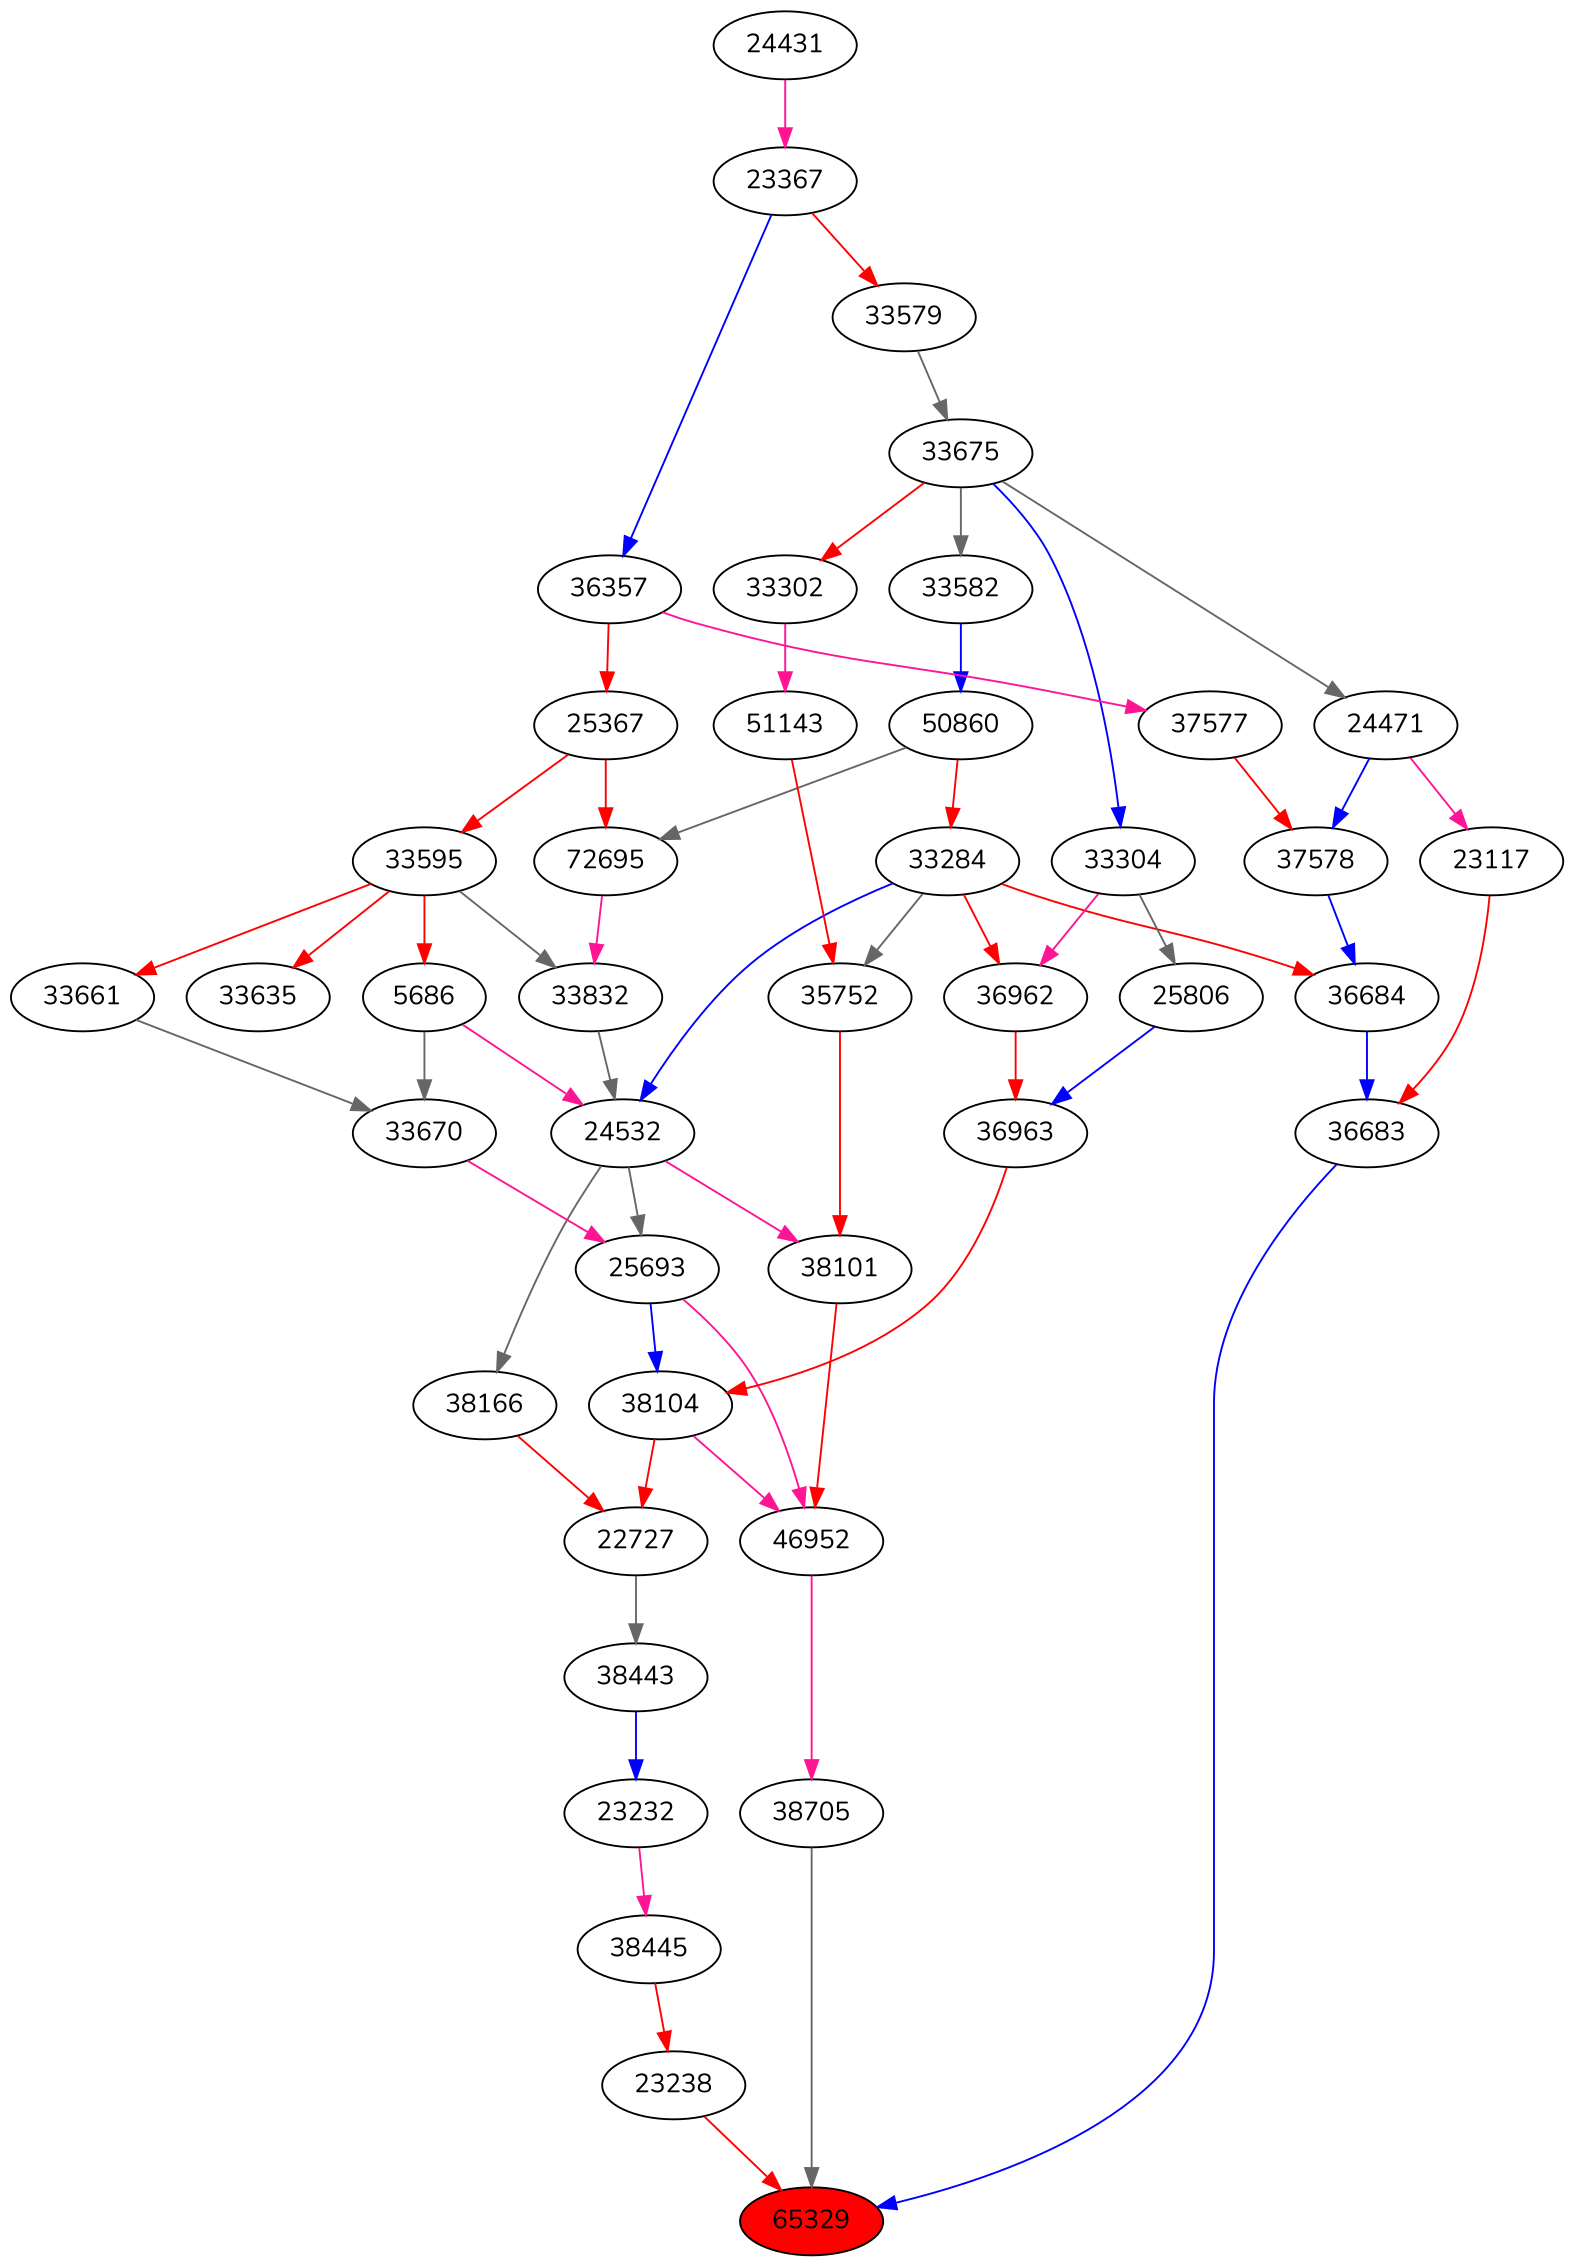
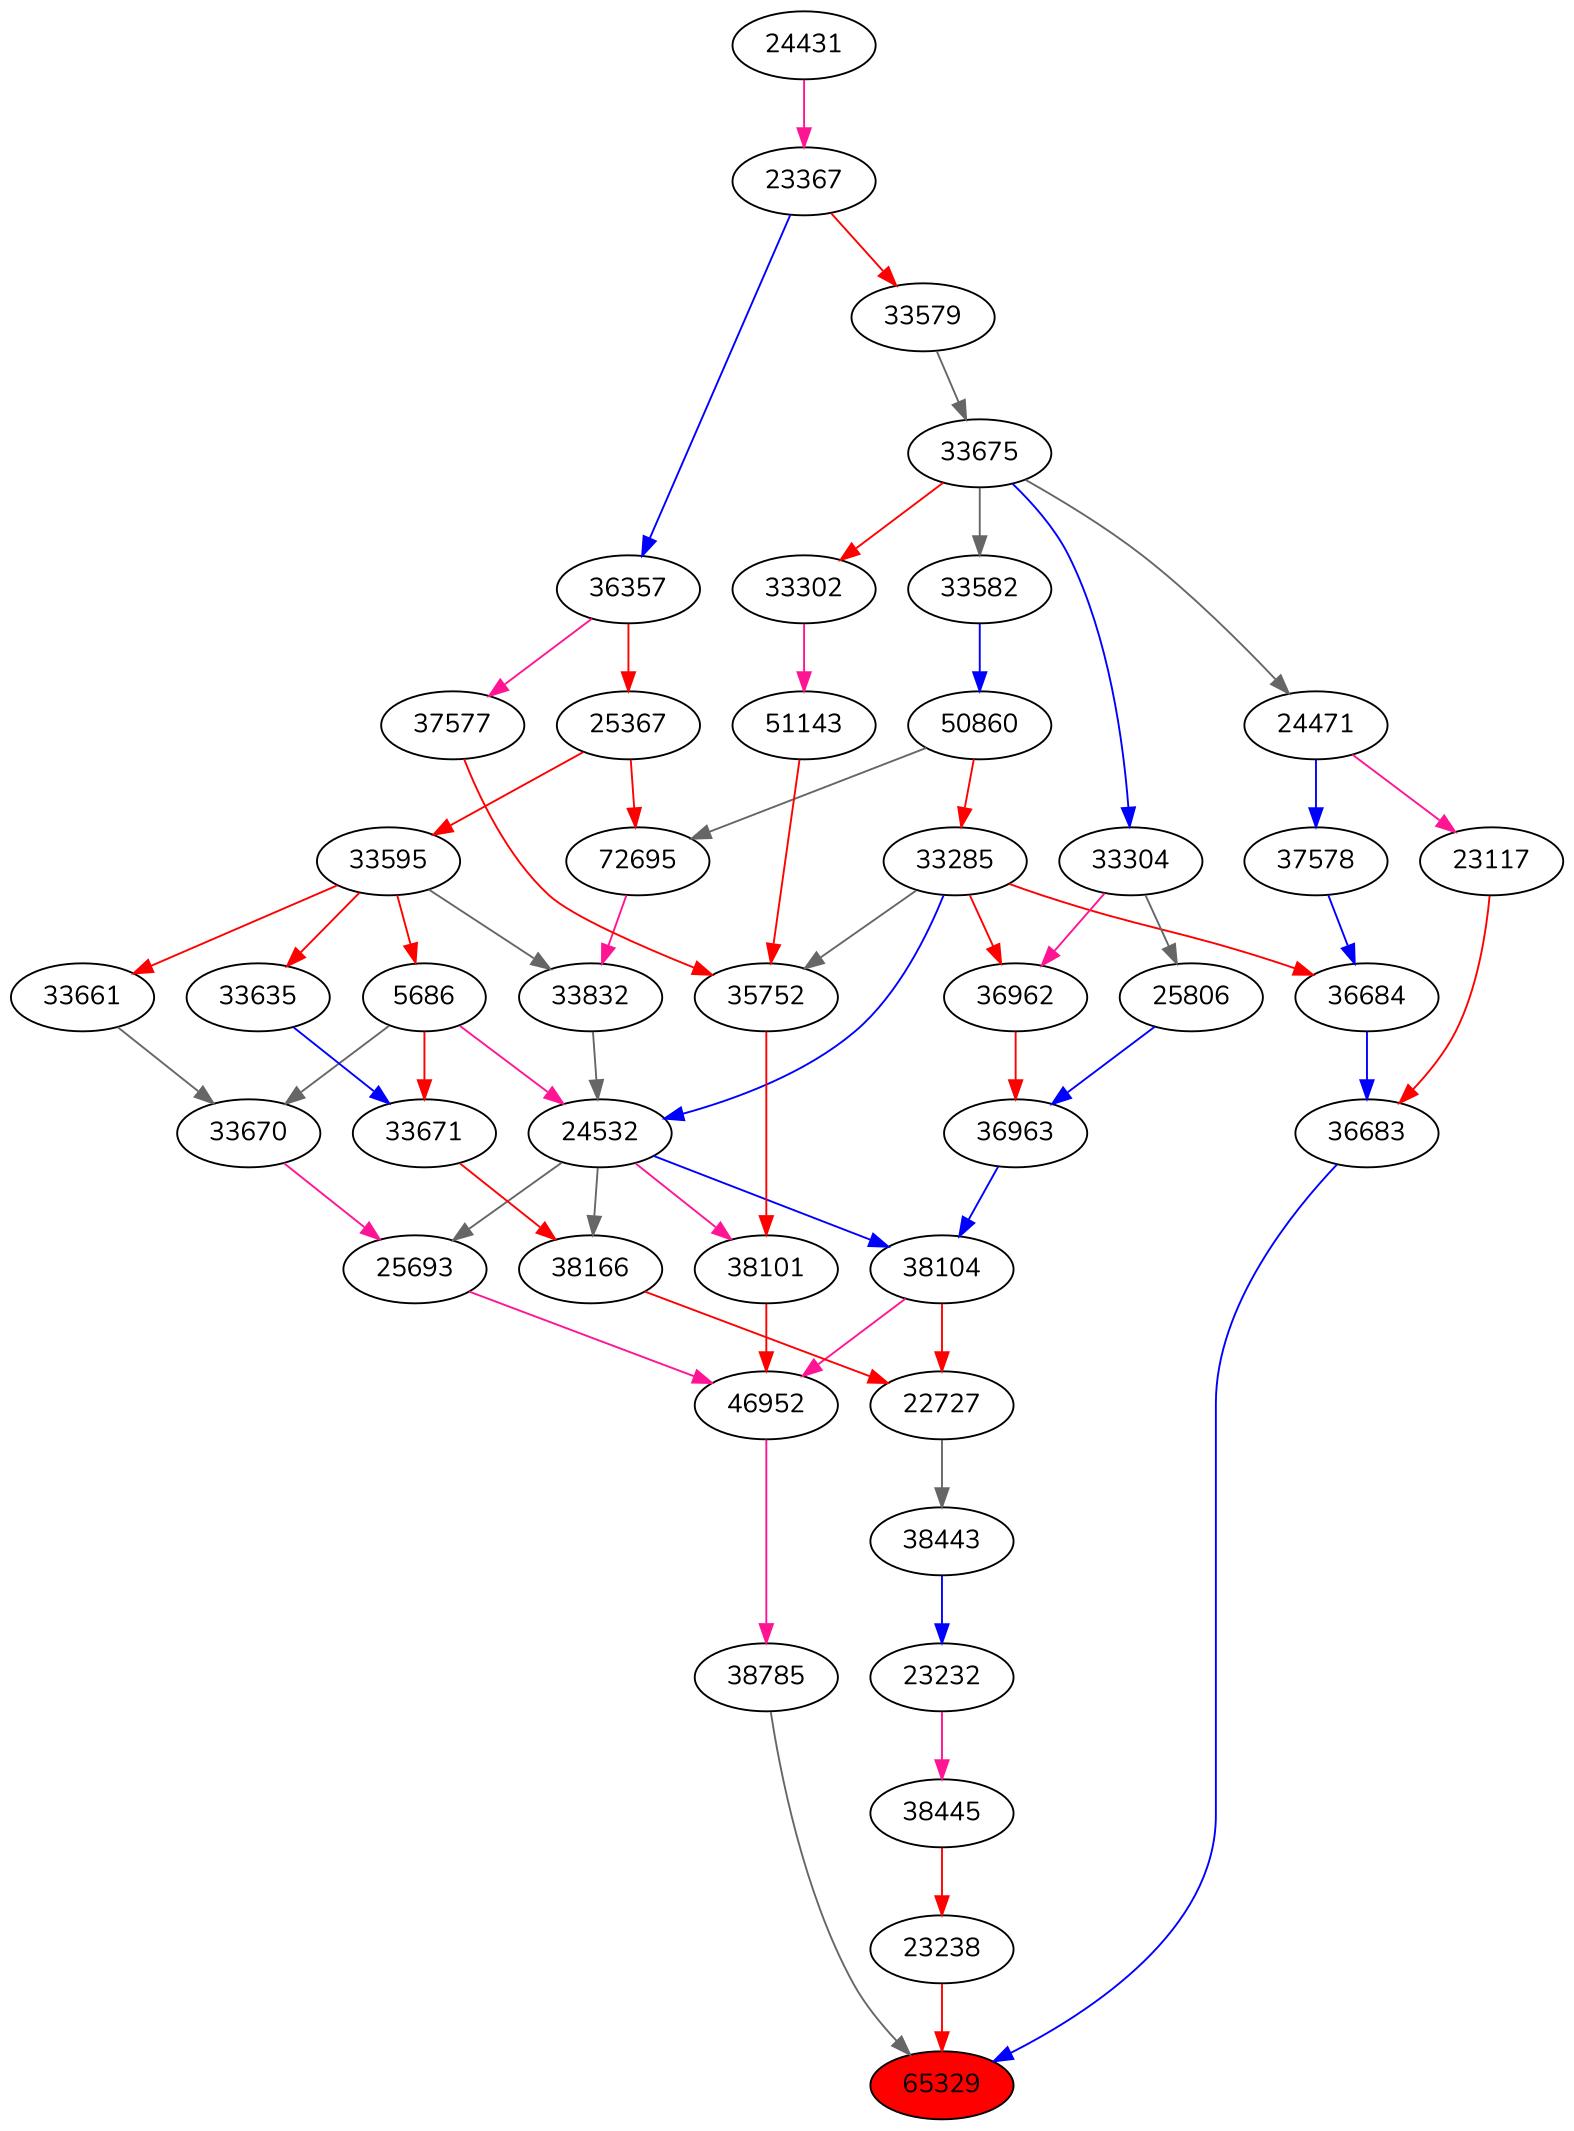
(1257, 786) -> (549, 896)
(948, 861) -> (955, 861)
none -> (424, 1133)
(911, 1317) -> (983, 1193)
(653, 1328) -> (751, 1194)
(812, 1813) -> (766, 1677)
